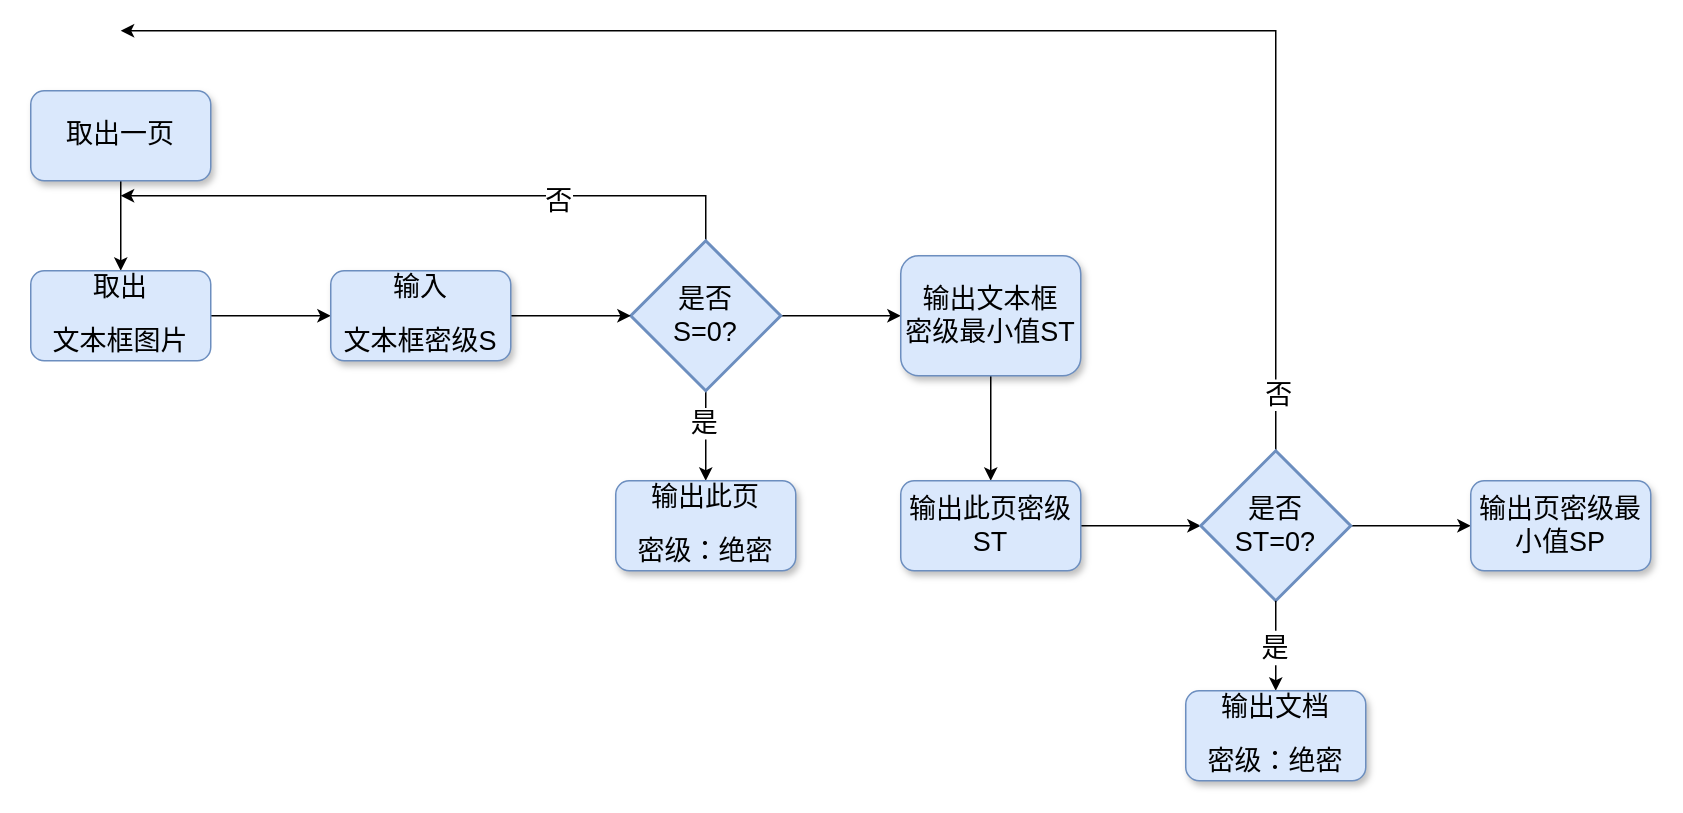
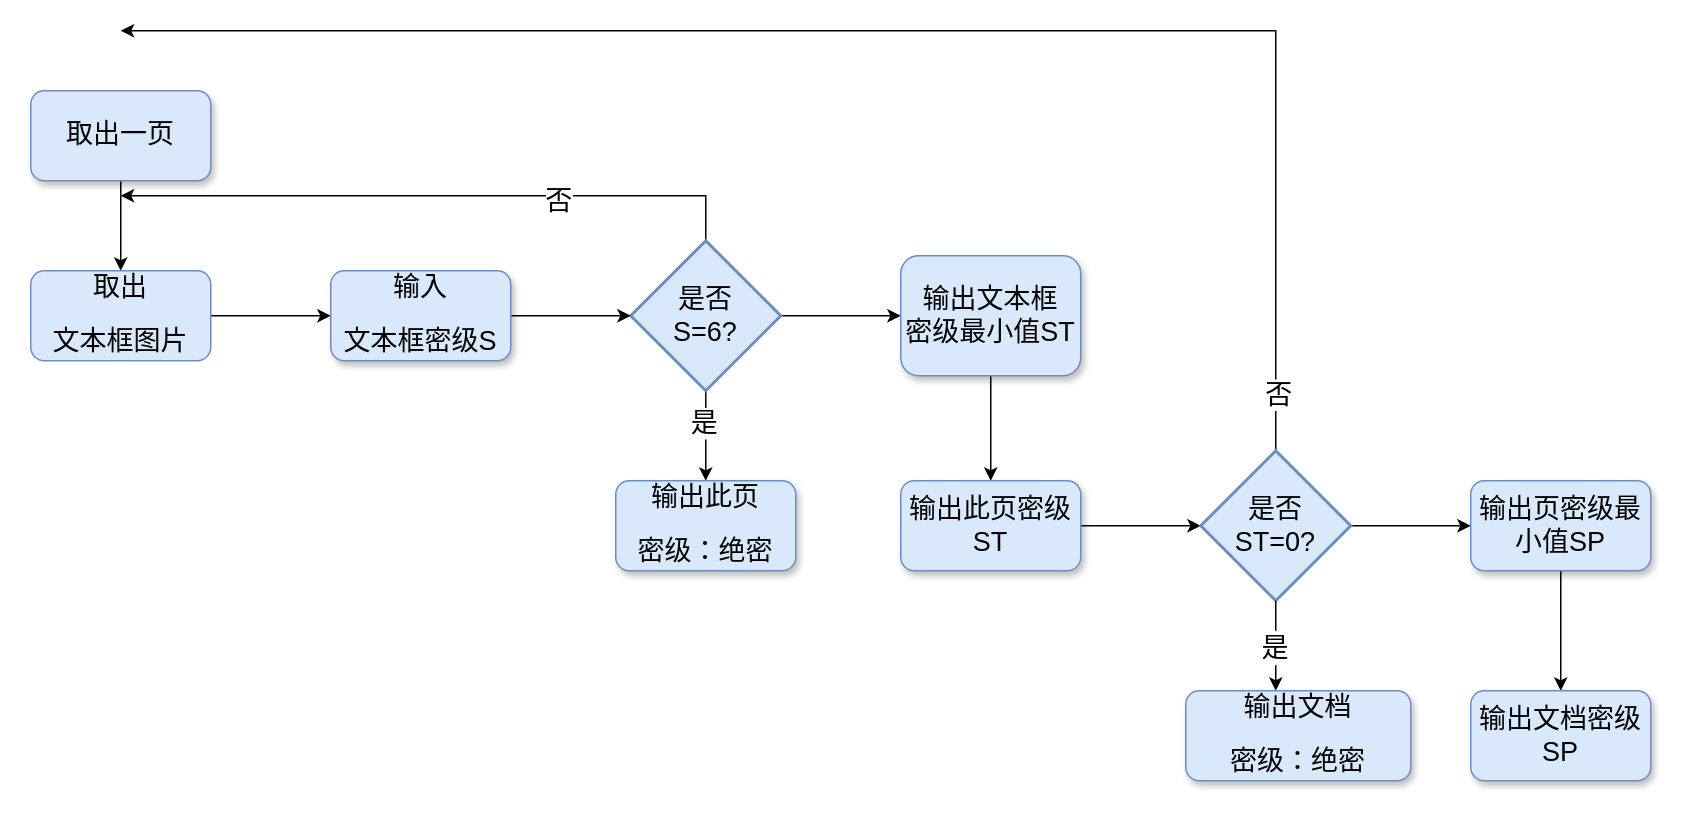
(706, 316) -> (706, 316)
none -> (1561, 626)
(1276, 736) -> (1298, 736)
none -> (1561, 736)
